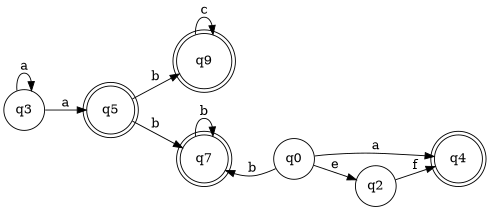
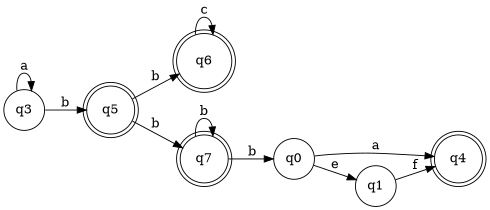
(204, 61) -> (204, 61)
(66, 103) -> (66, 103)
(255, 176) -> (246, 159)
(376, 186) -> (376, 186)
